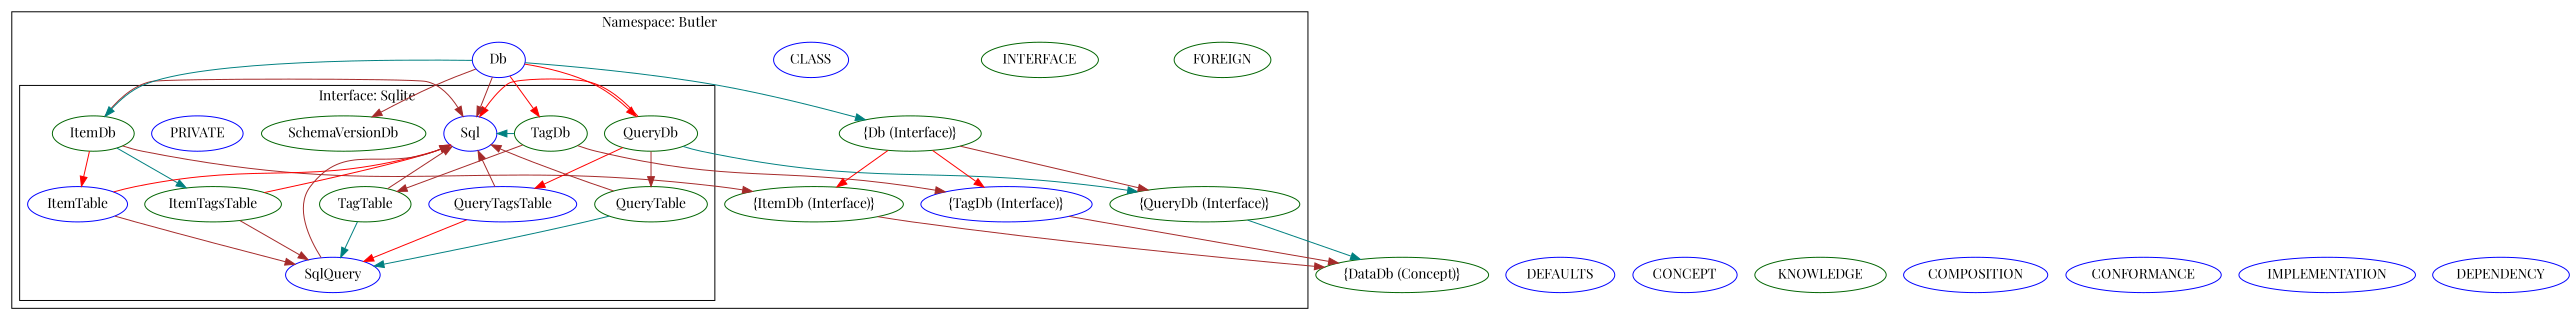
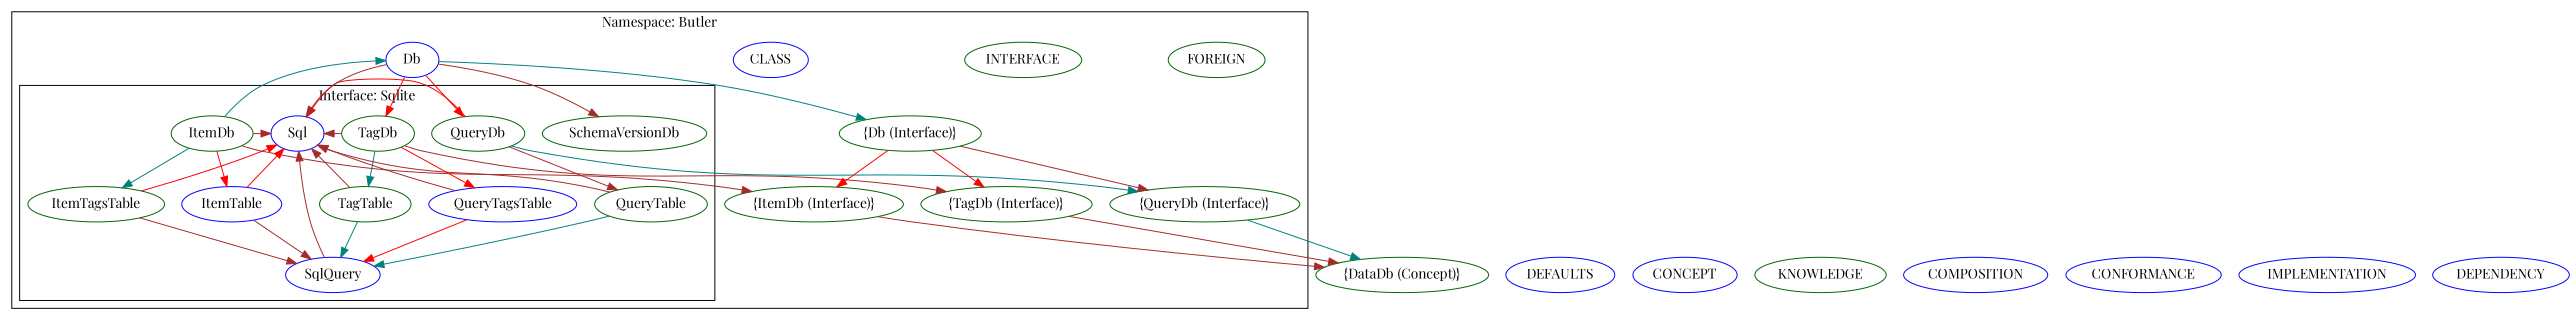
(287, 64) -> (294, 73)
(197, 134) -> none
(511, 134) -> (338, 134)
(465, 166) -> (373, 164)
(583, 166) -> (434, 165)
(1006, 204) -> (1006, 204)
